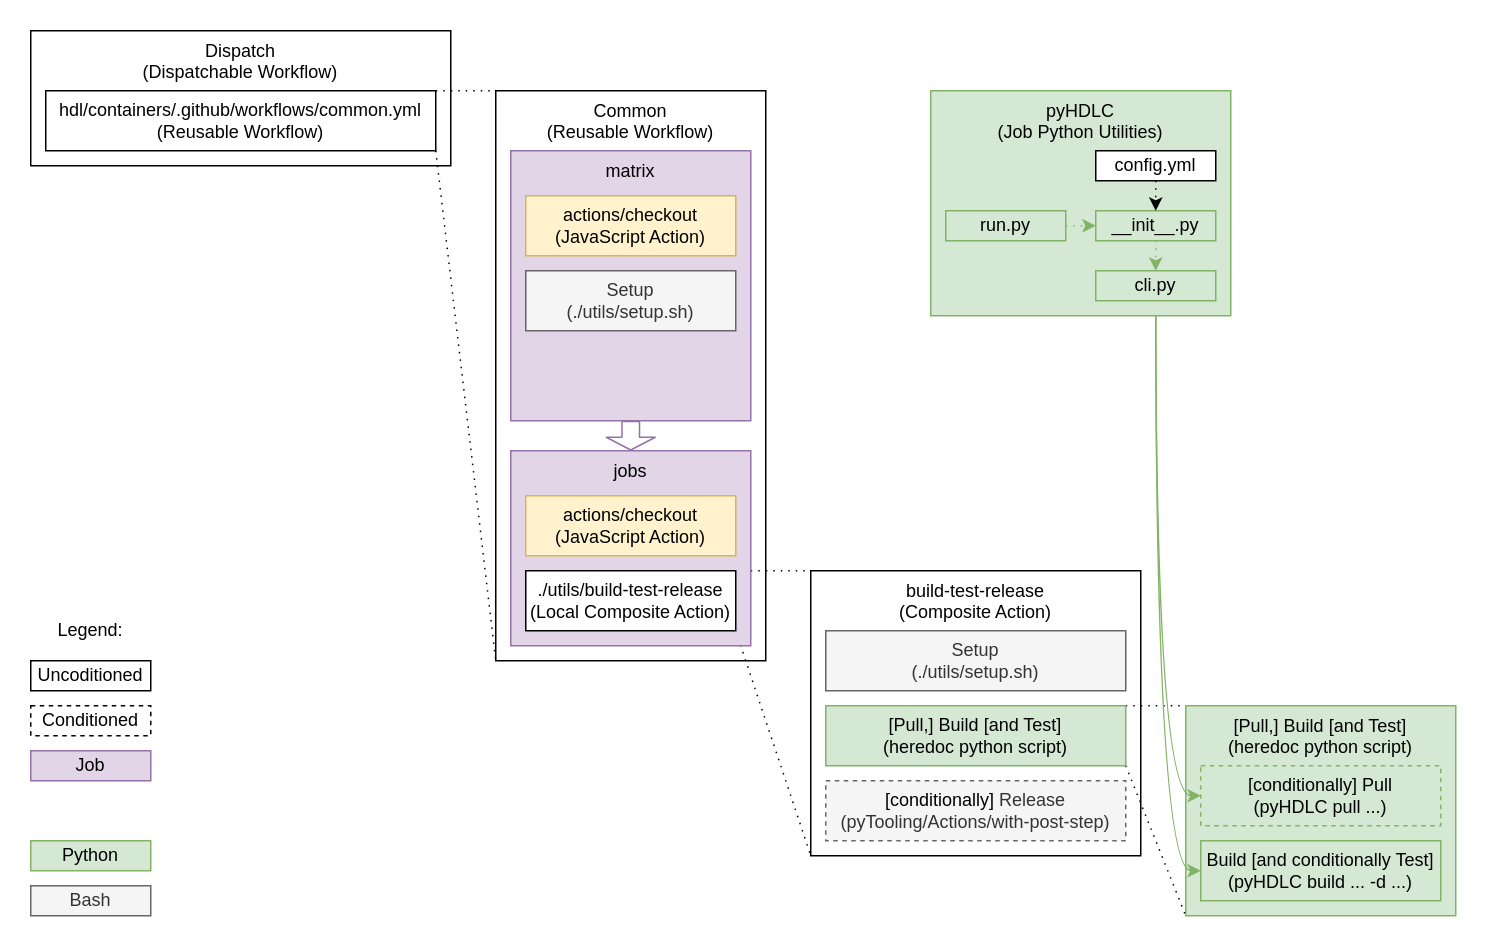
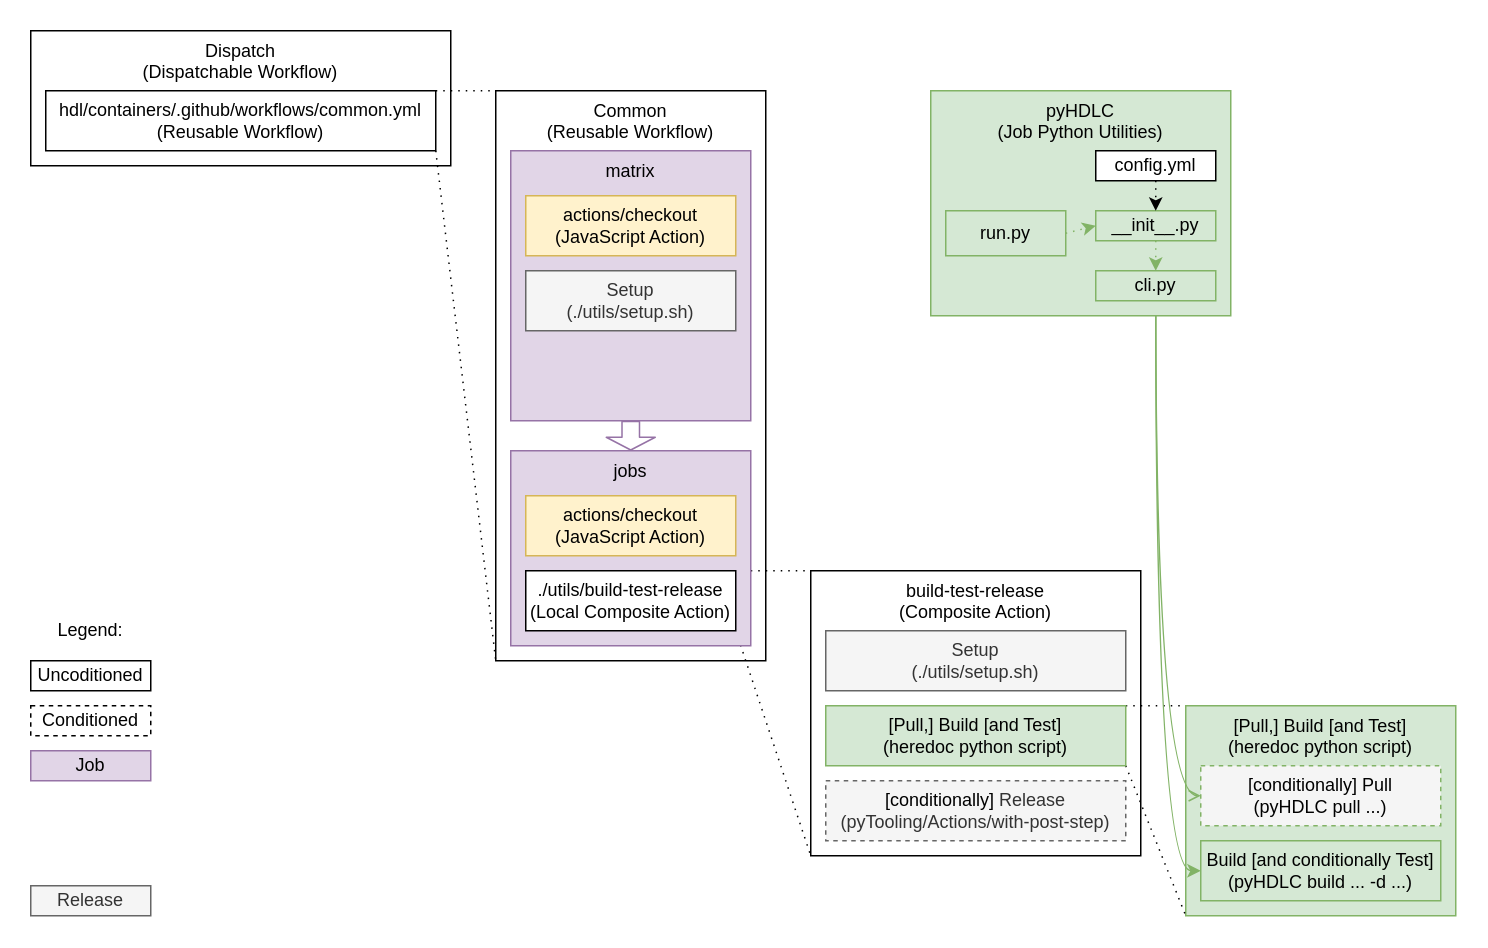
(1006, 226) -> (1006, 233)
(1169, 719) -> (1168, 688)
(1321, 796) -> (1321, 796)
(91, 856) -> none
(91, 901) -> (91, 901)
